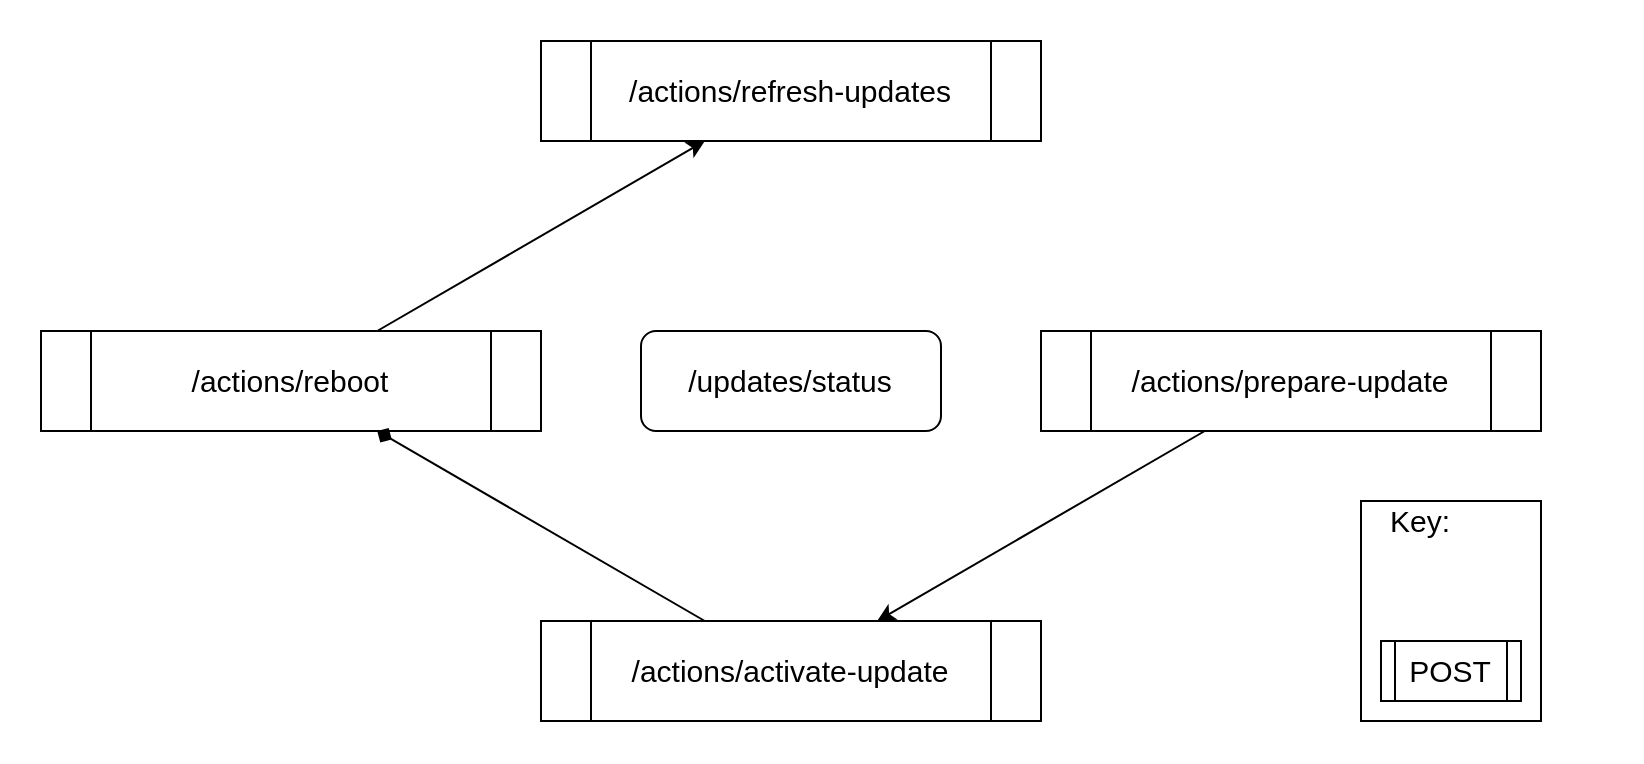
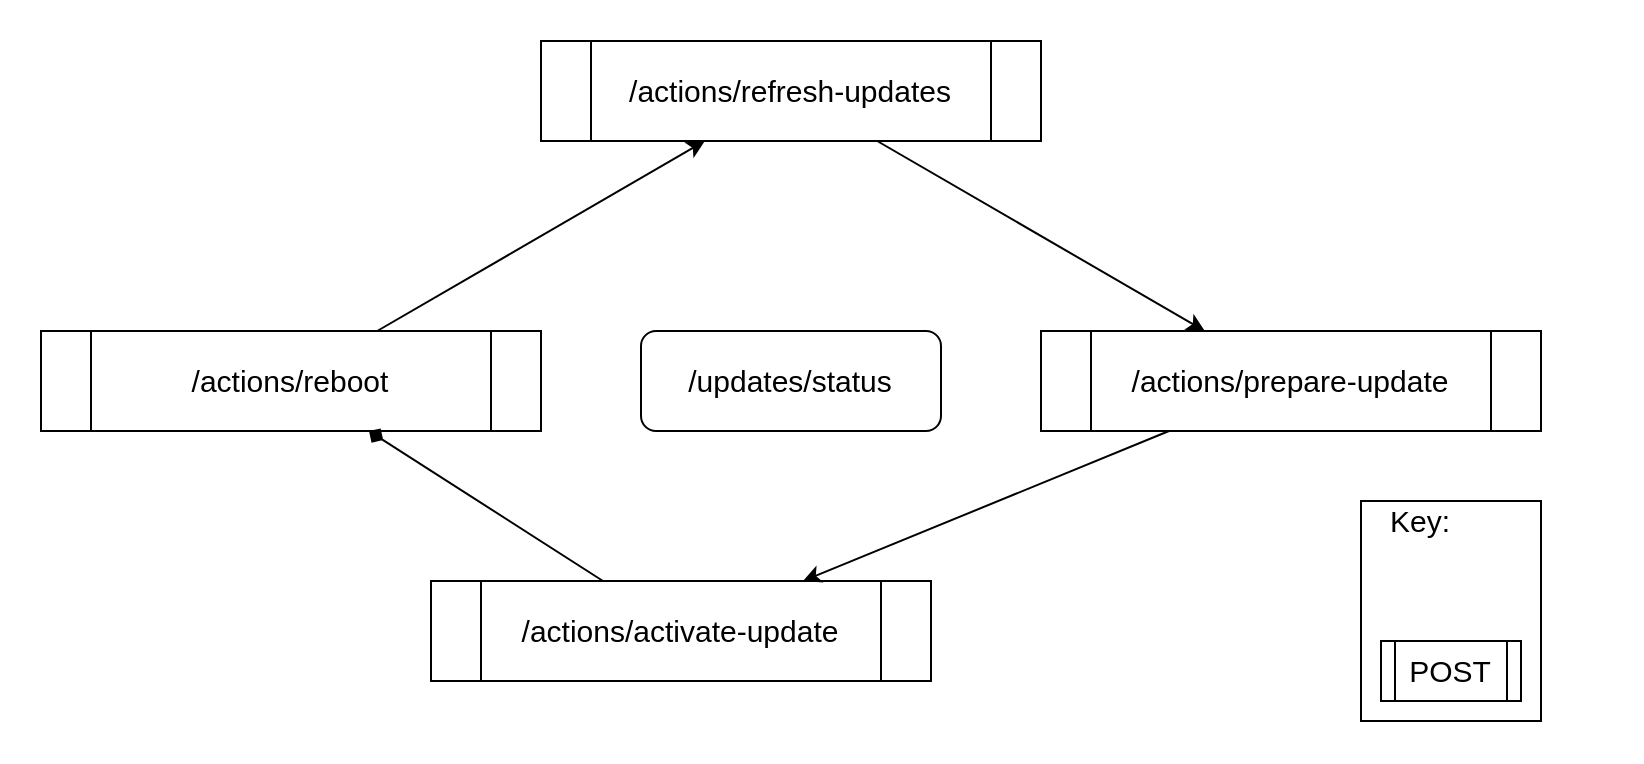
none -> (1035, 233)
(791, 671) -> (681, 631)
